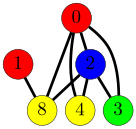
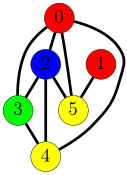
(42, 110) -> (73, 110)
none -> (32, 134)
